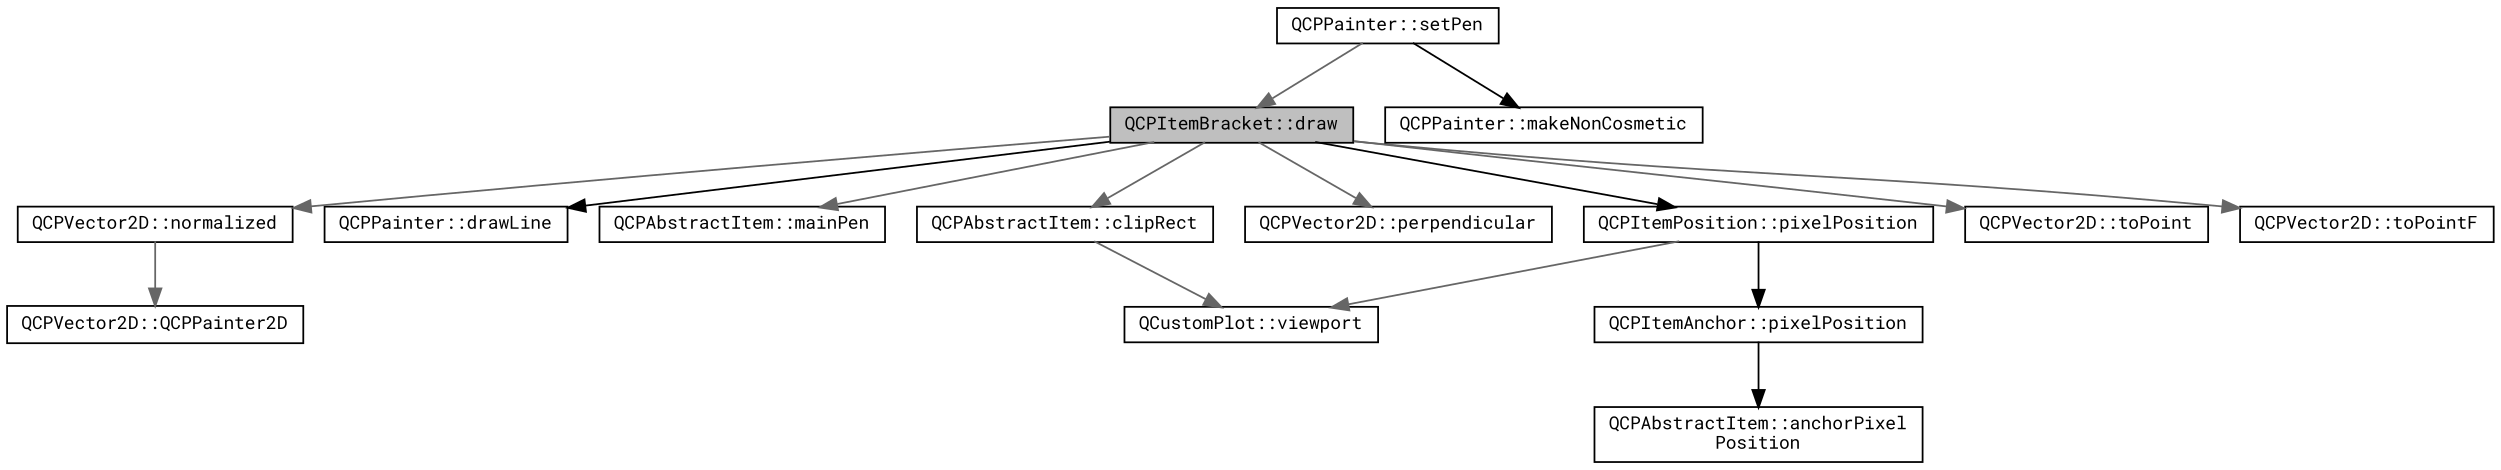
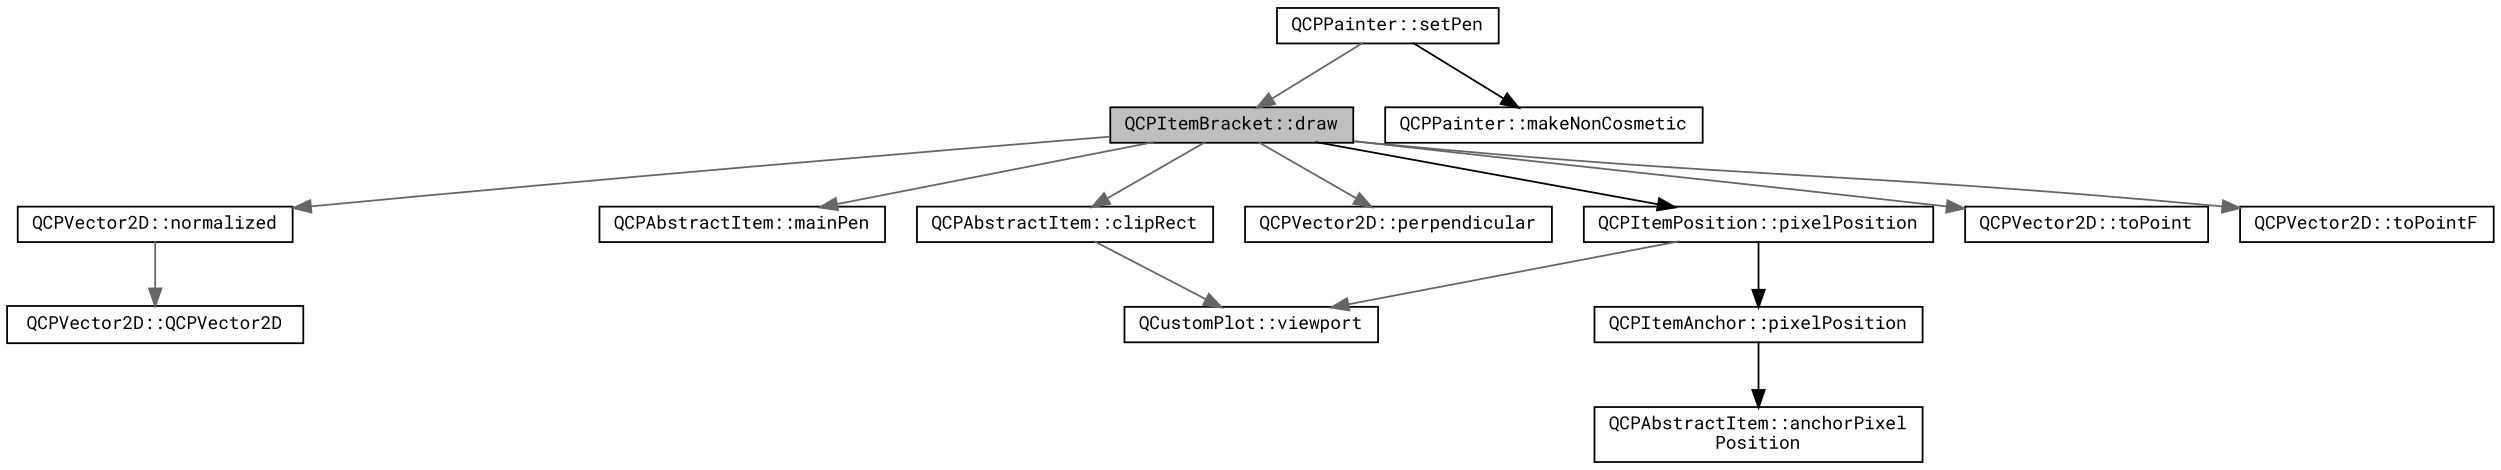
(446, 224) -> none
(155, 325) -> (155, 325)
